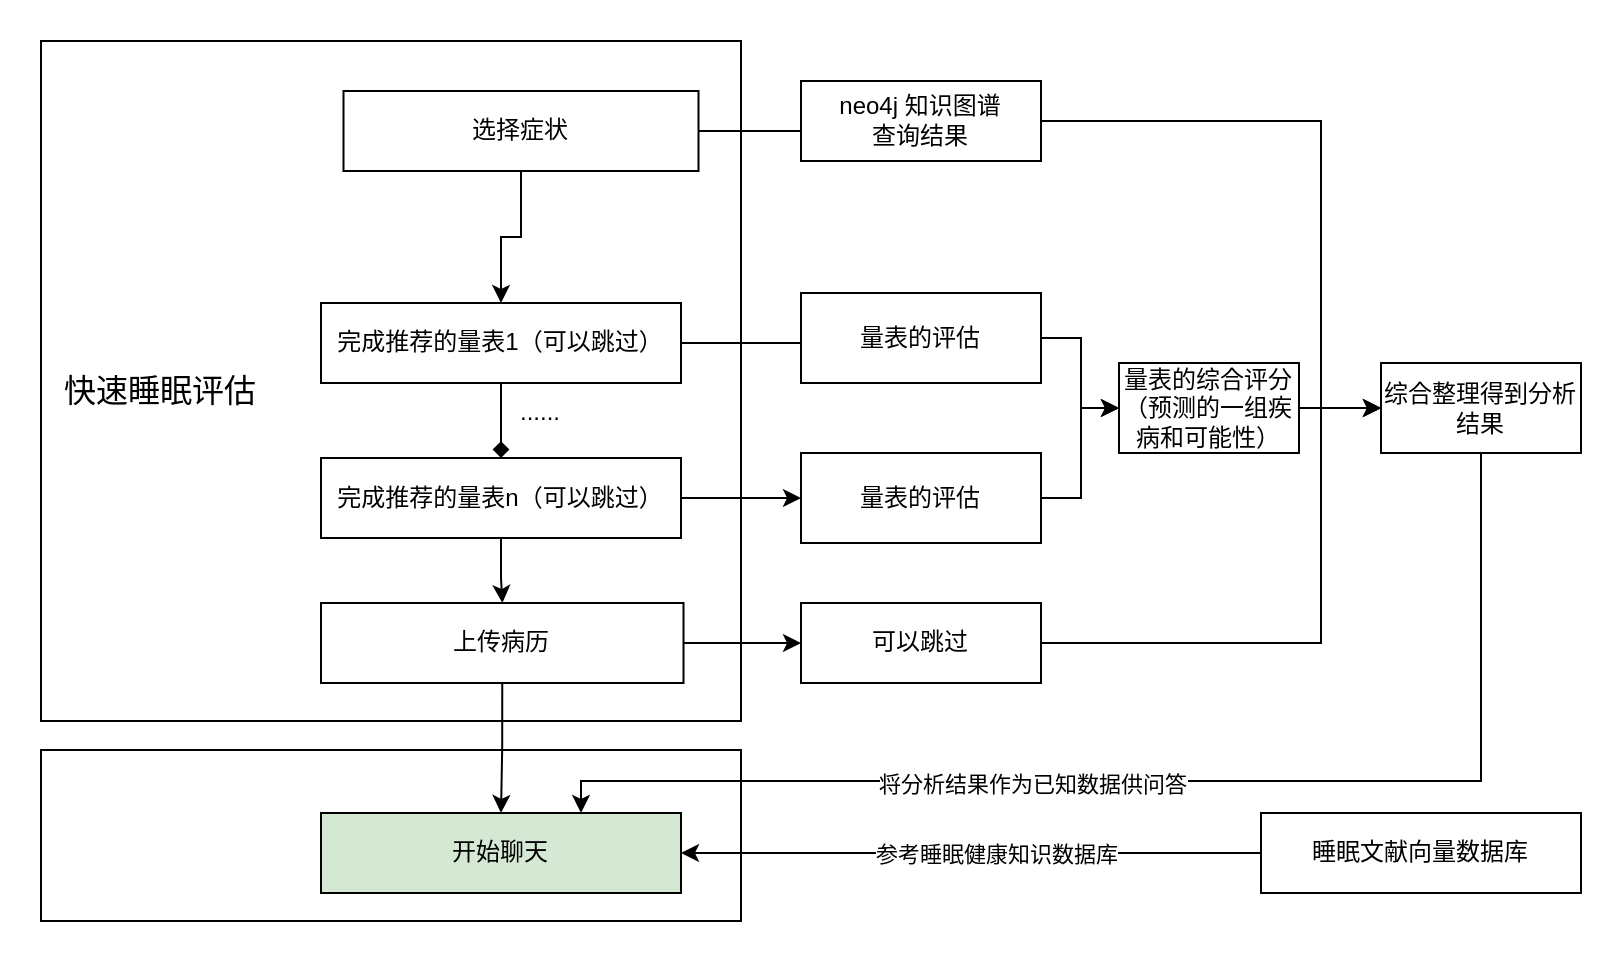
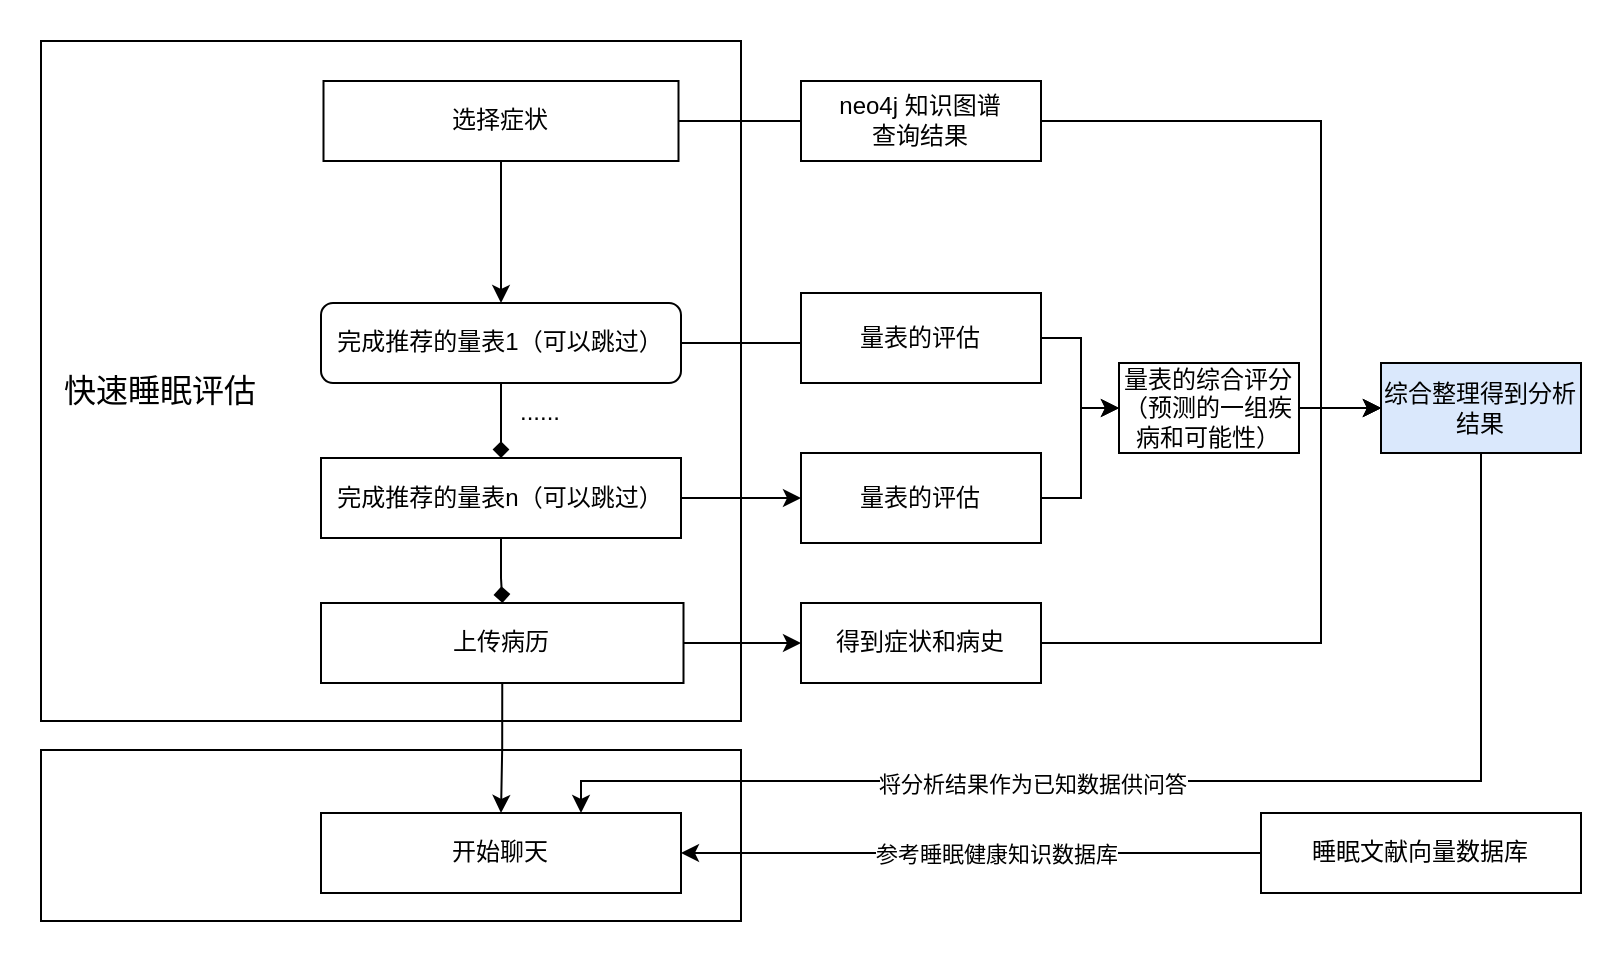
(521, 131) -> (501, 121)
(501, 343) -> (501, 343)
(1481, 408) -> (1481, 408)
(502, 588) -> (502, 588)
(921, 643) -> (921, 643)
(501, 853) -> (501, 853)
